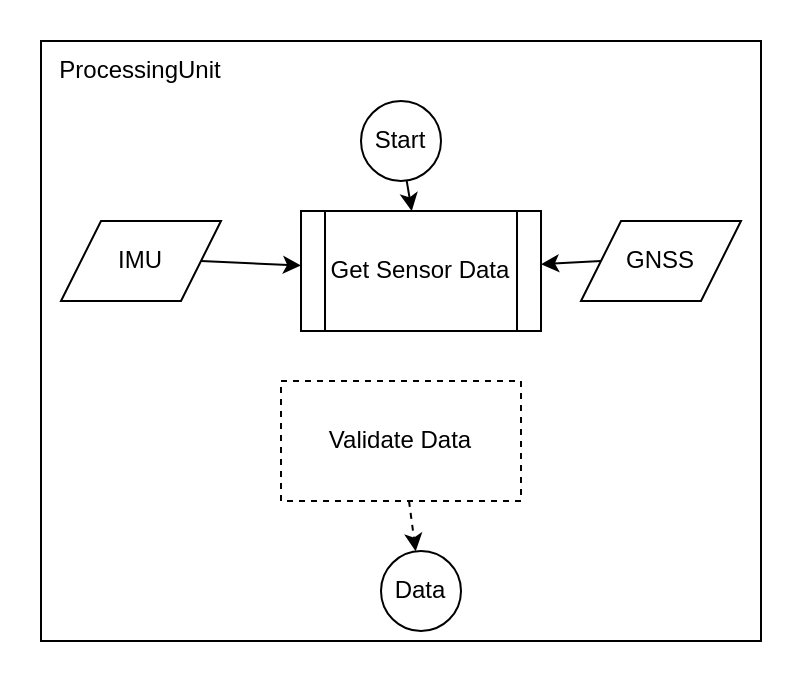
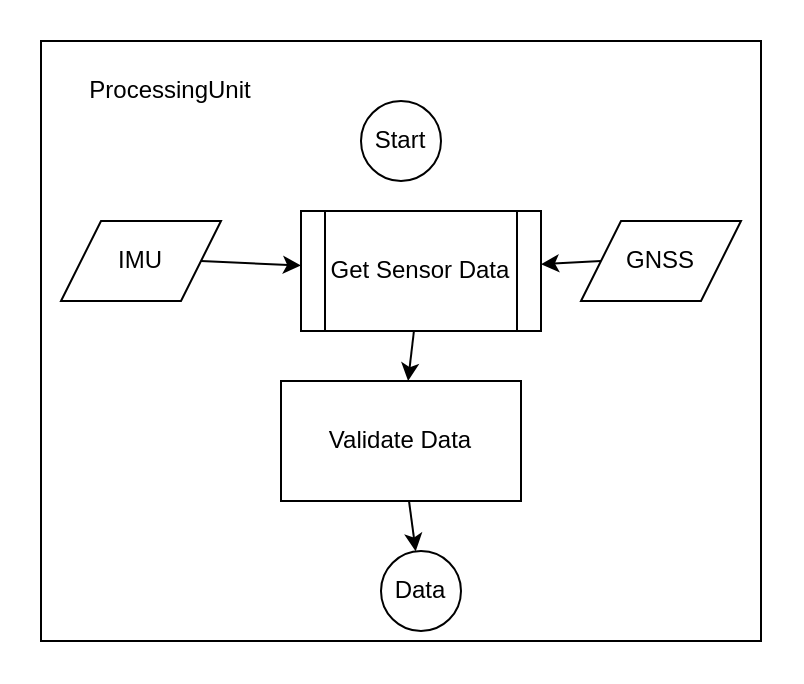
(141, 71) -> (171, 91)
(408, 190) -> none
none -> (412, 349)
(401, 441) -> (401, 441)
(412, 521) -> (412, 521)
